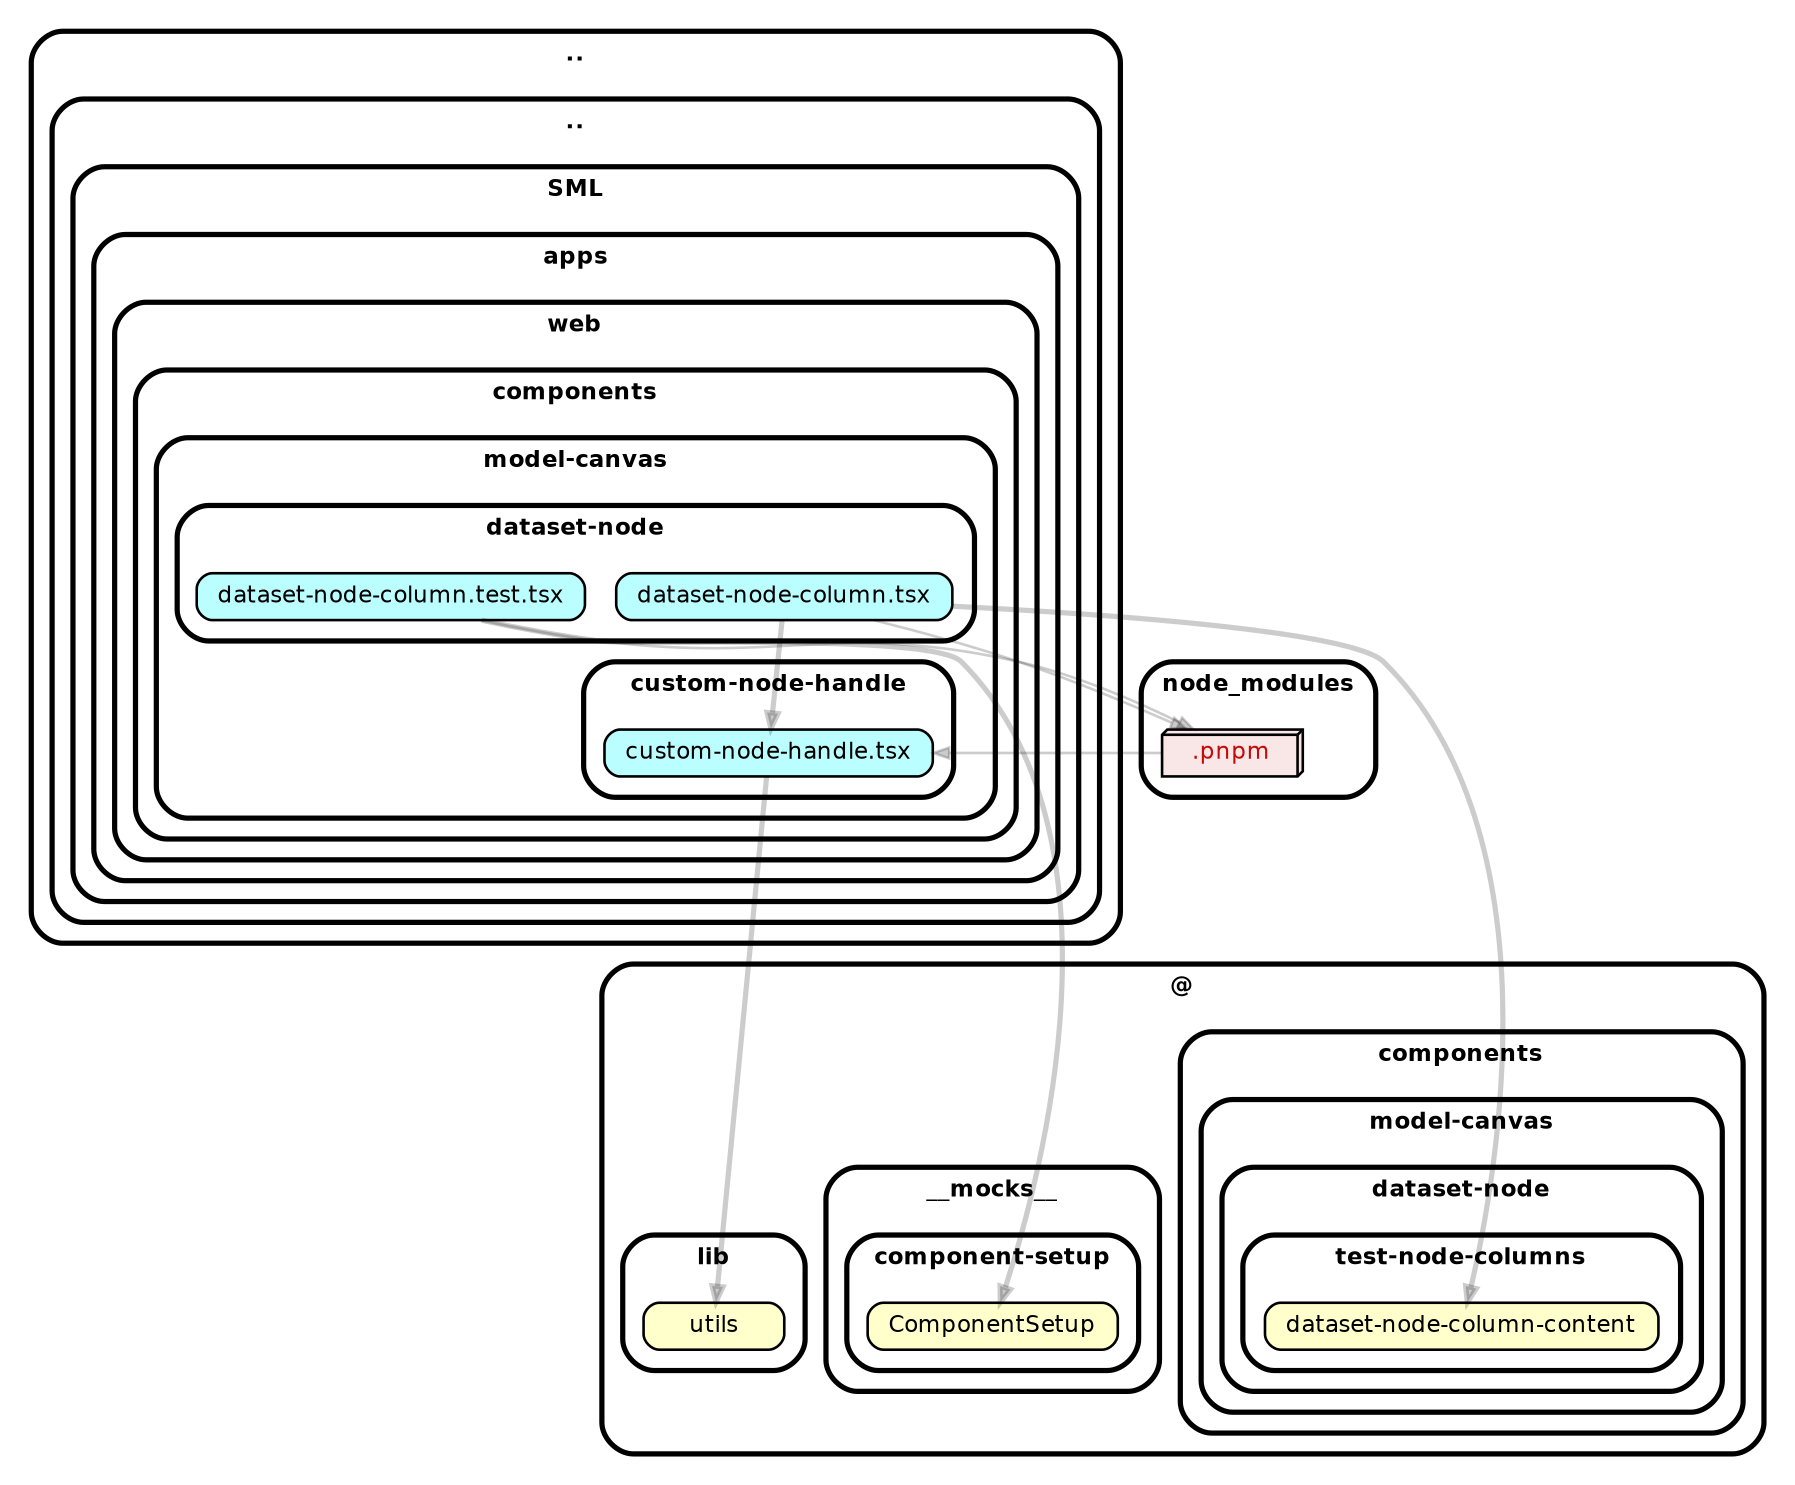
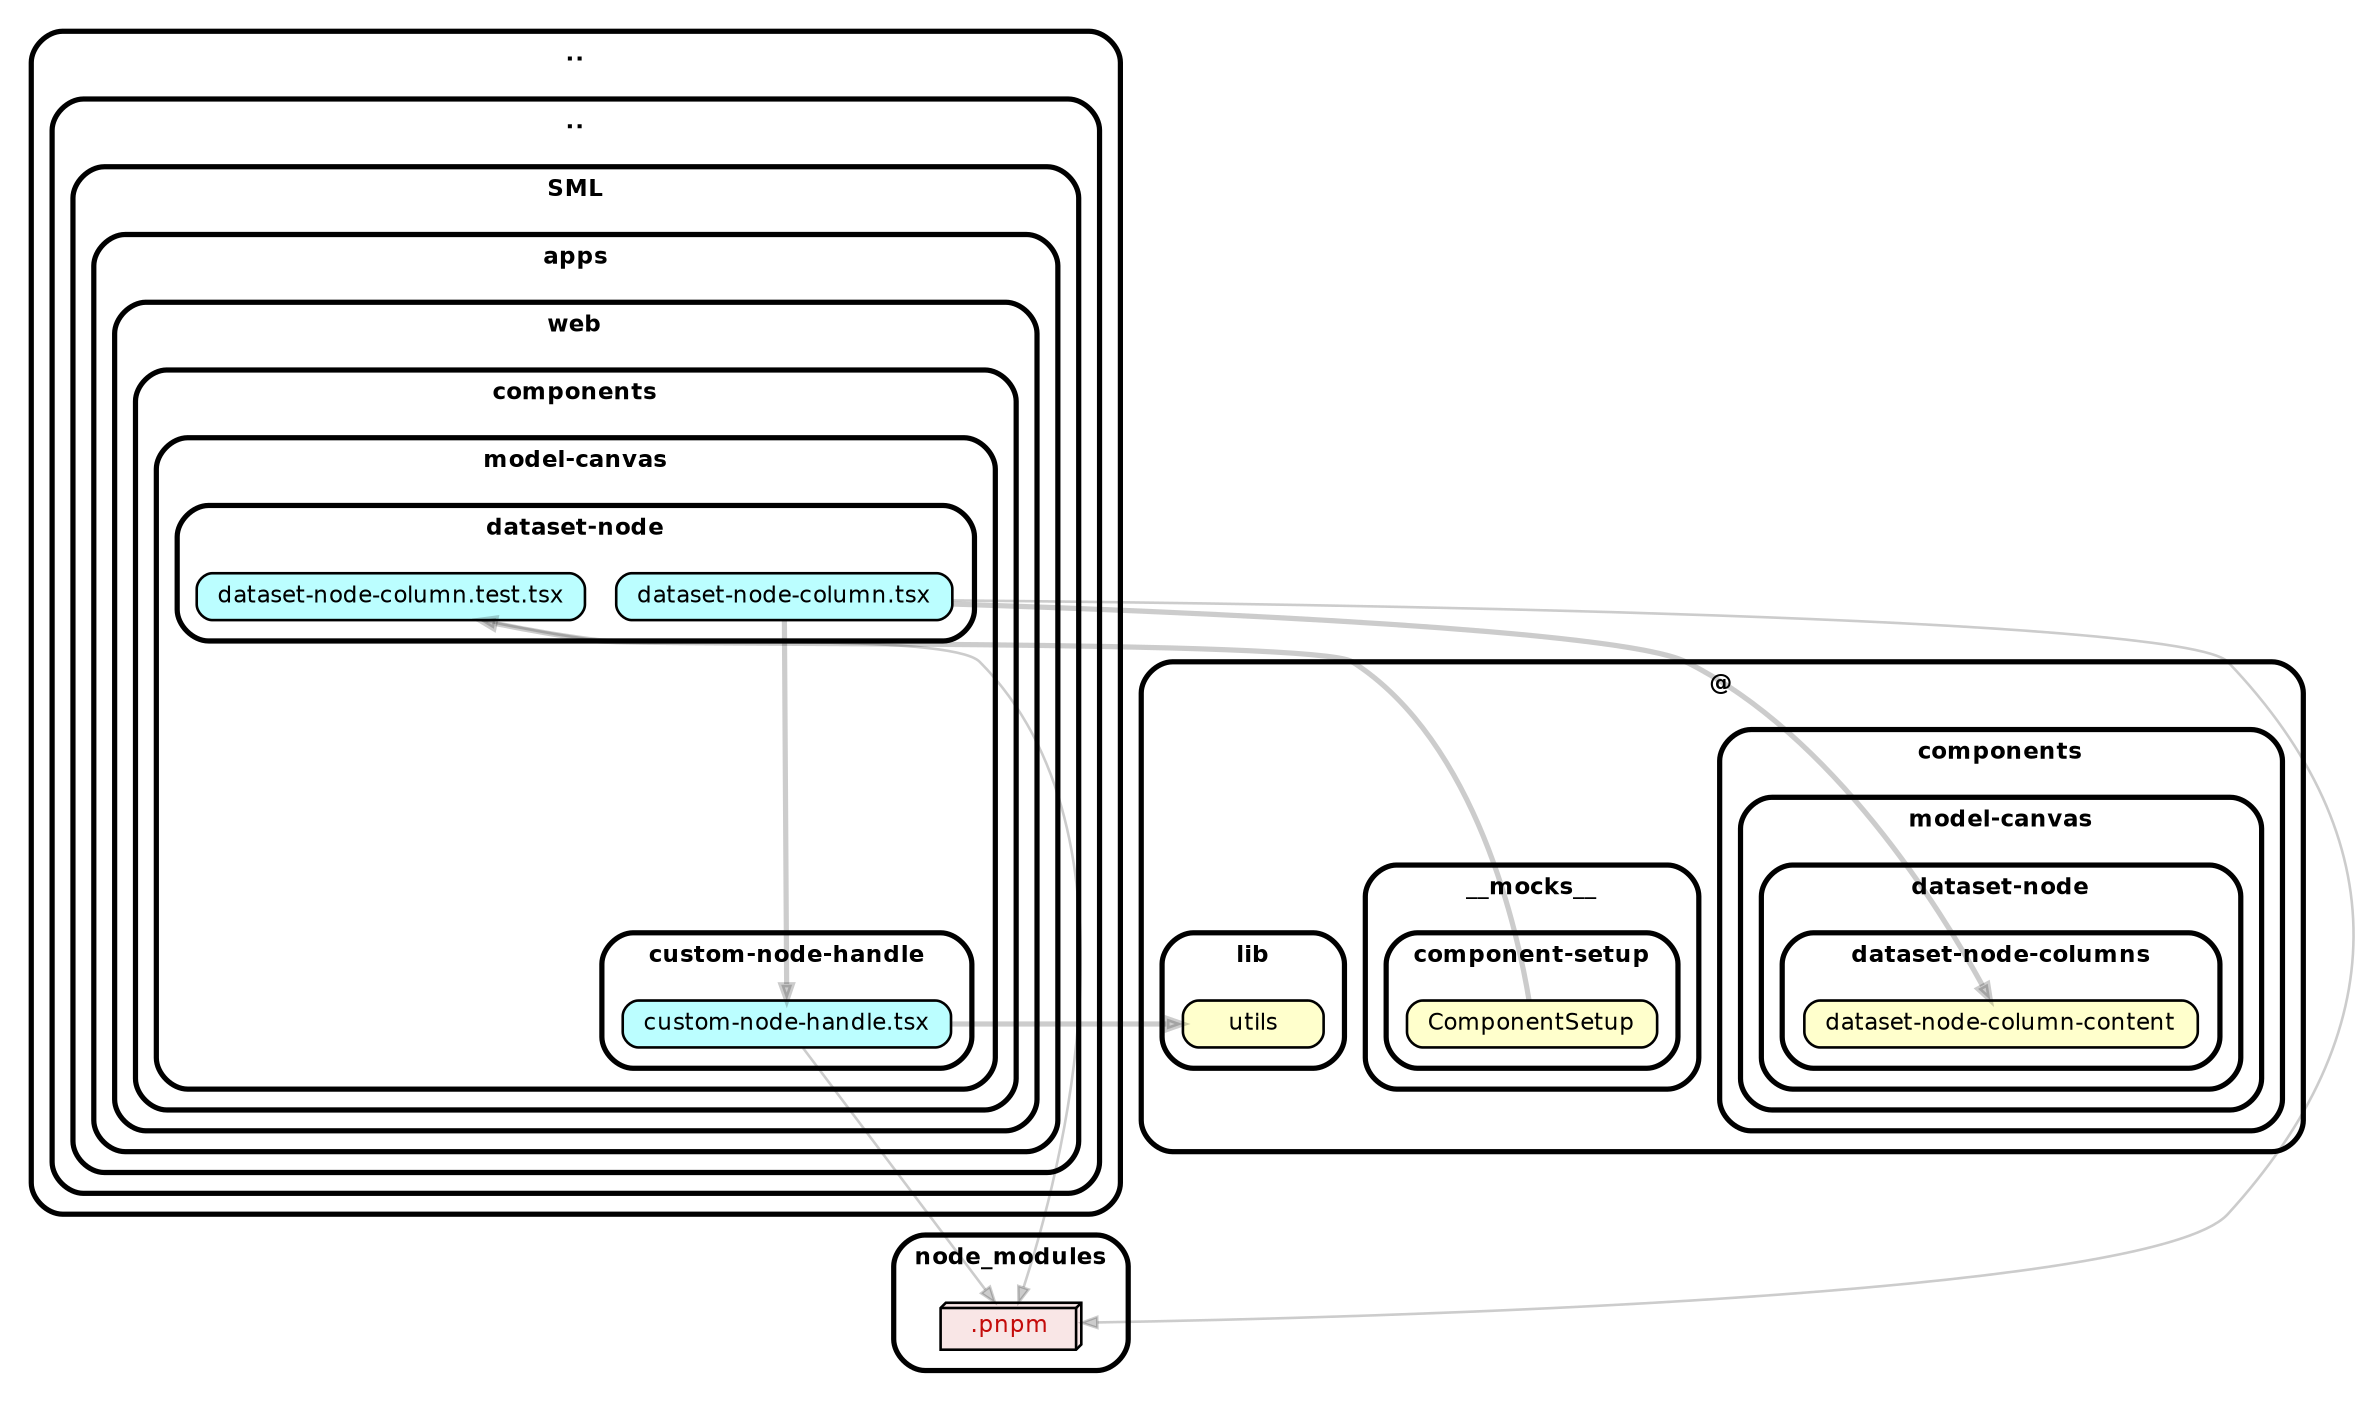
(979, 685) -> (1390, 692)
(1055, 753) -> (894, 1169)
(1462, 1258) -> (2001, 956)
